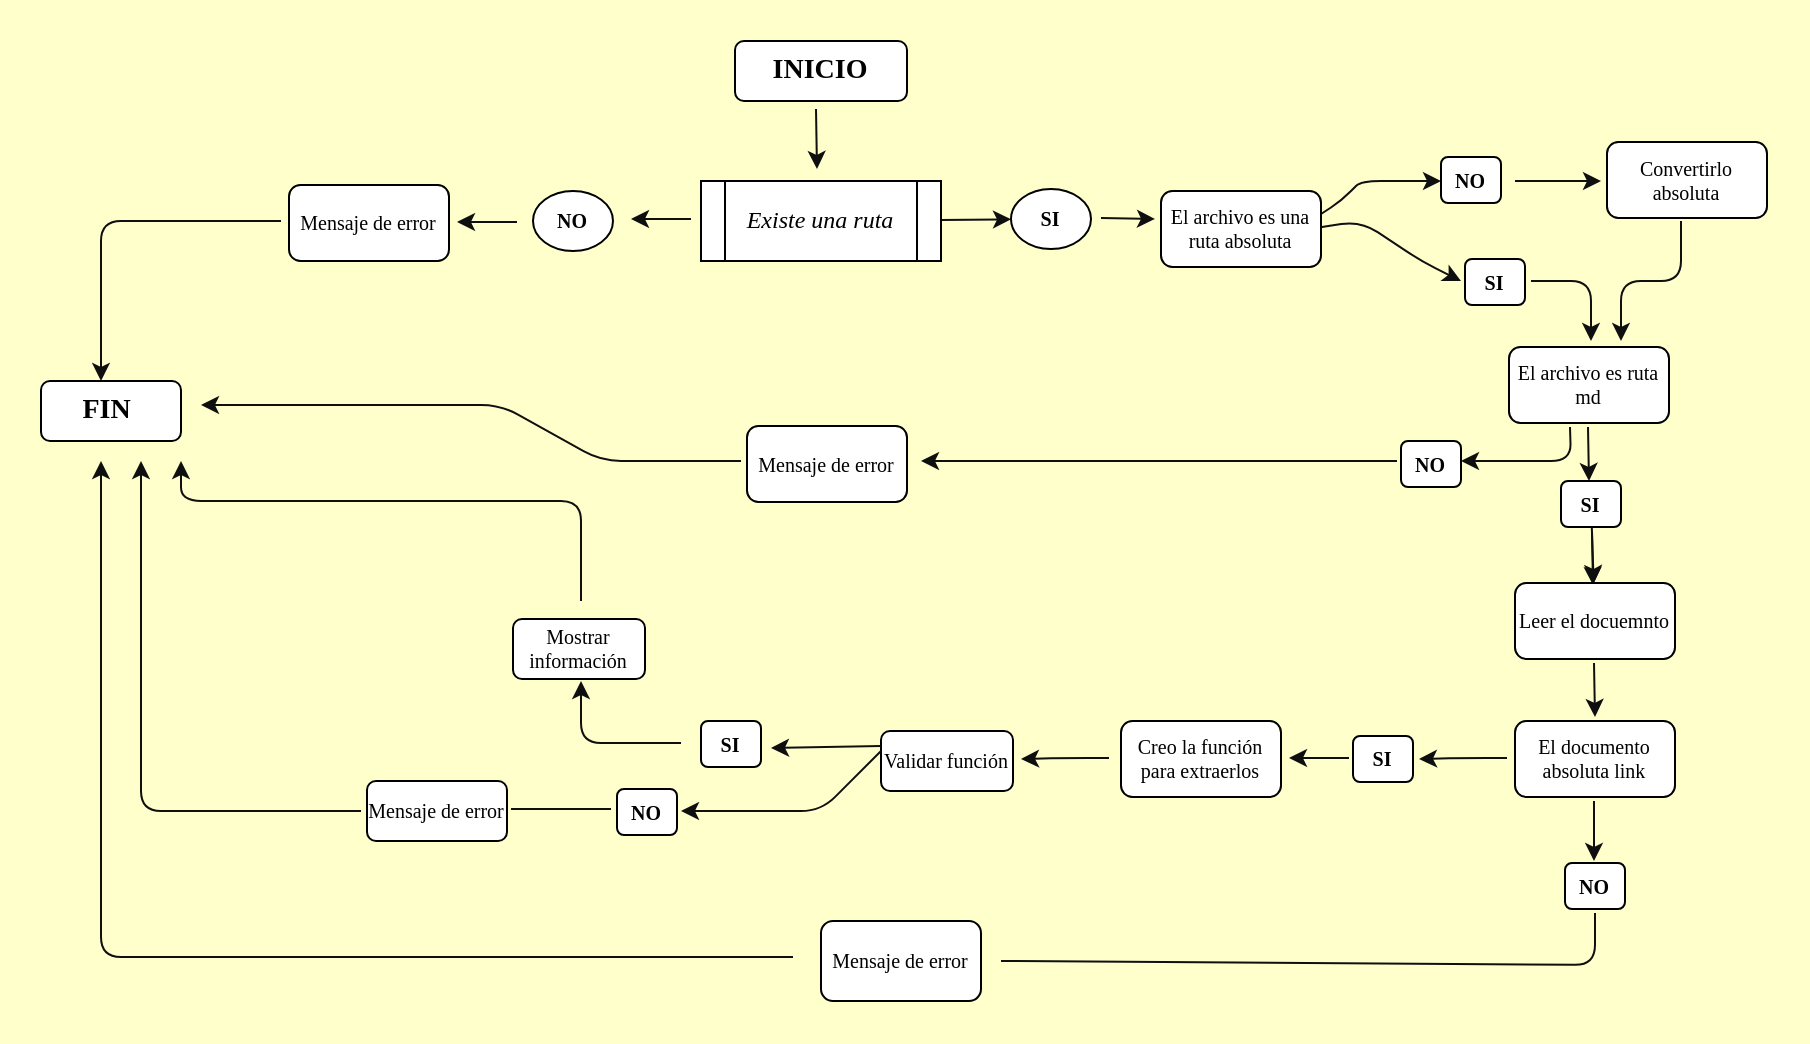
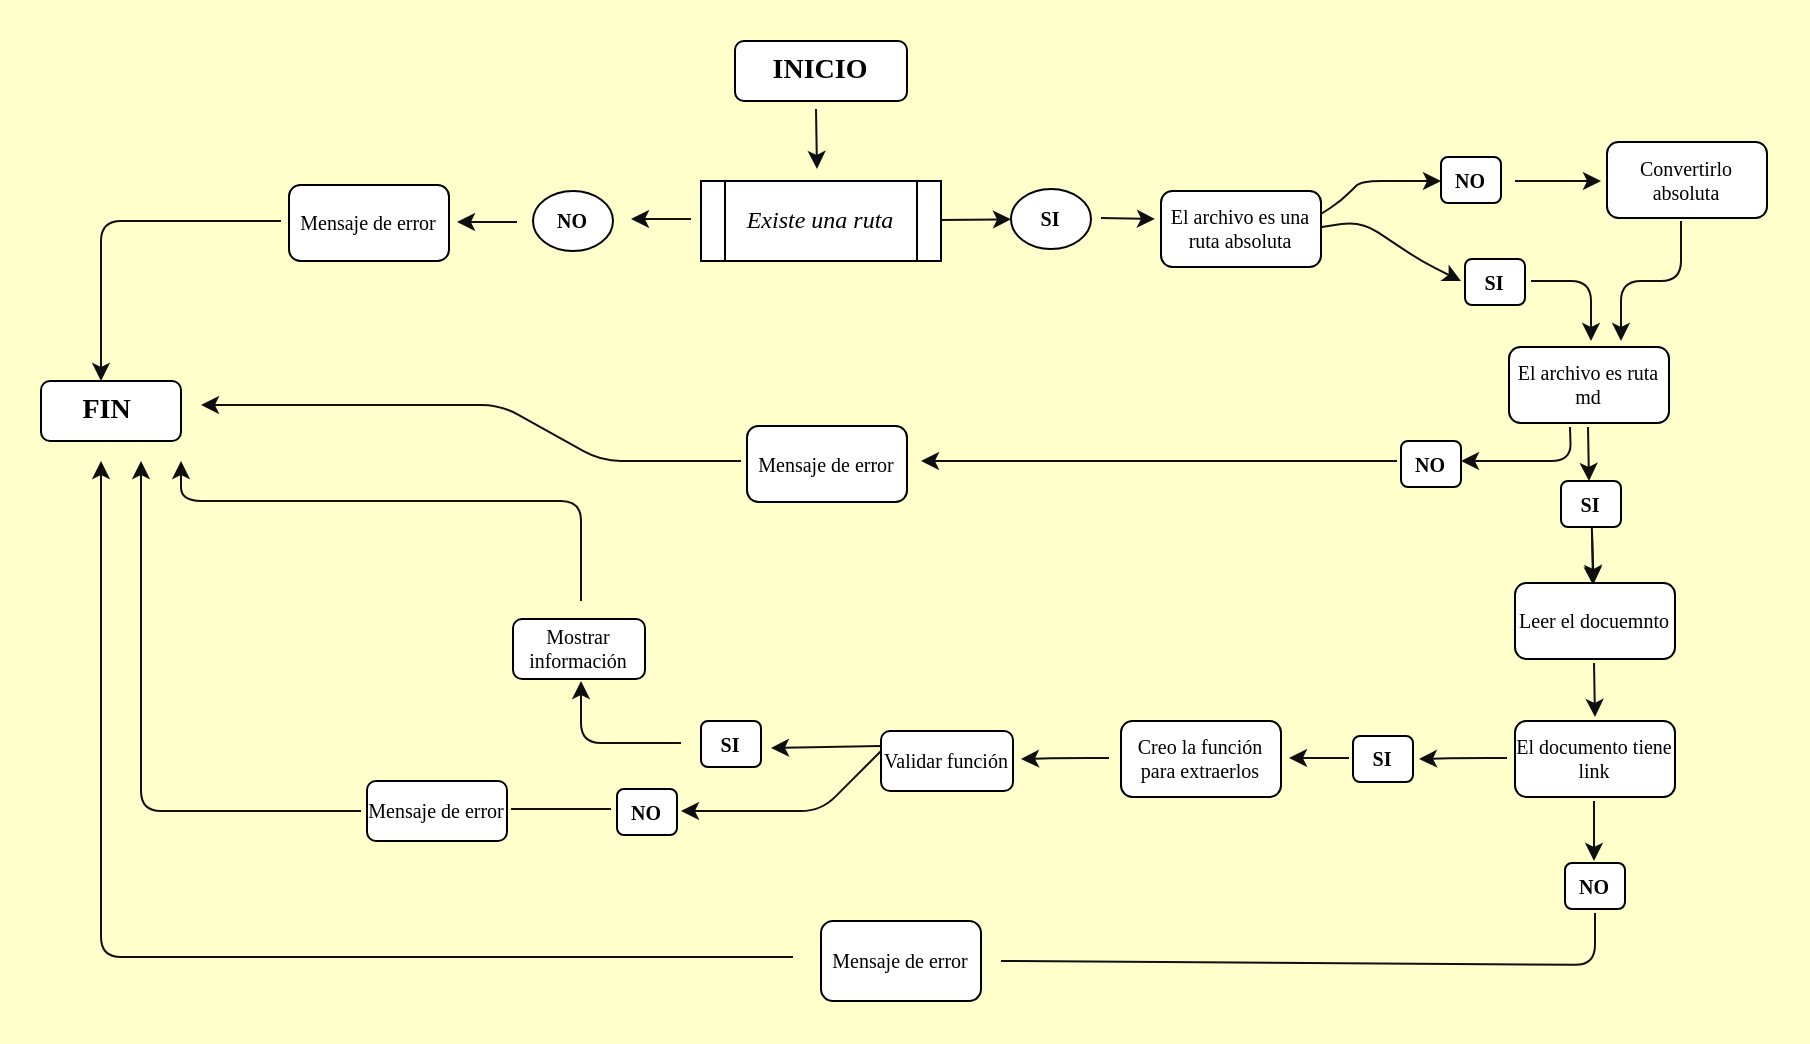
(1595, 759) -> (1595, 759)
